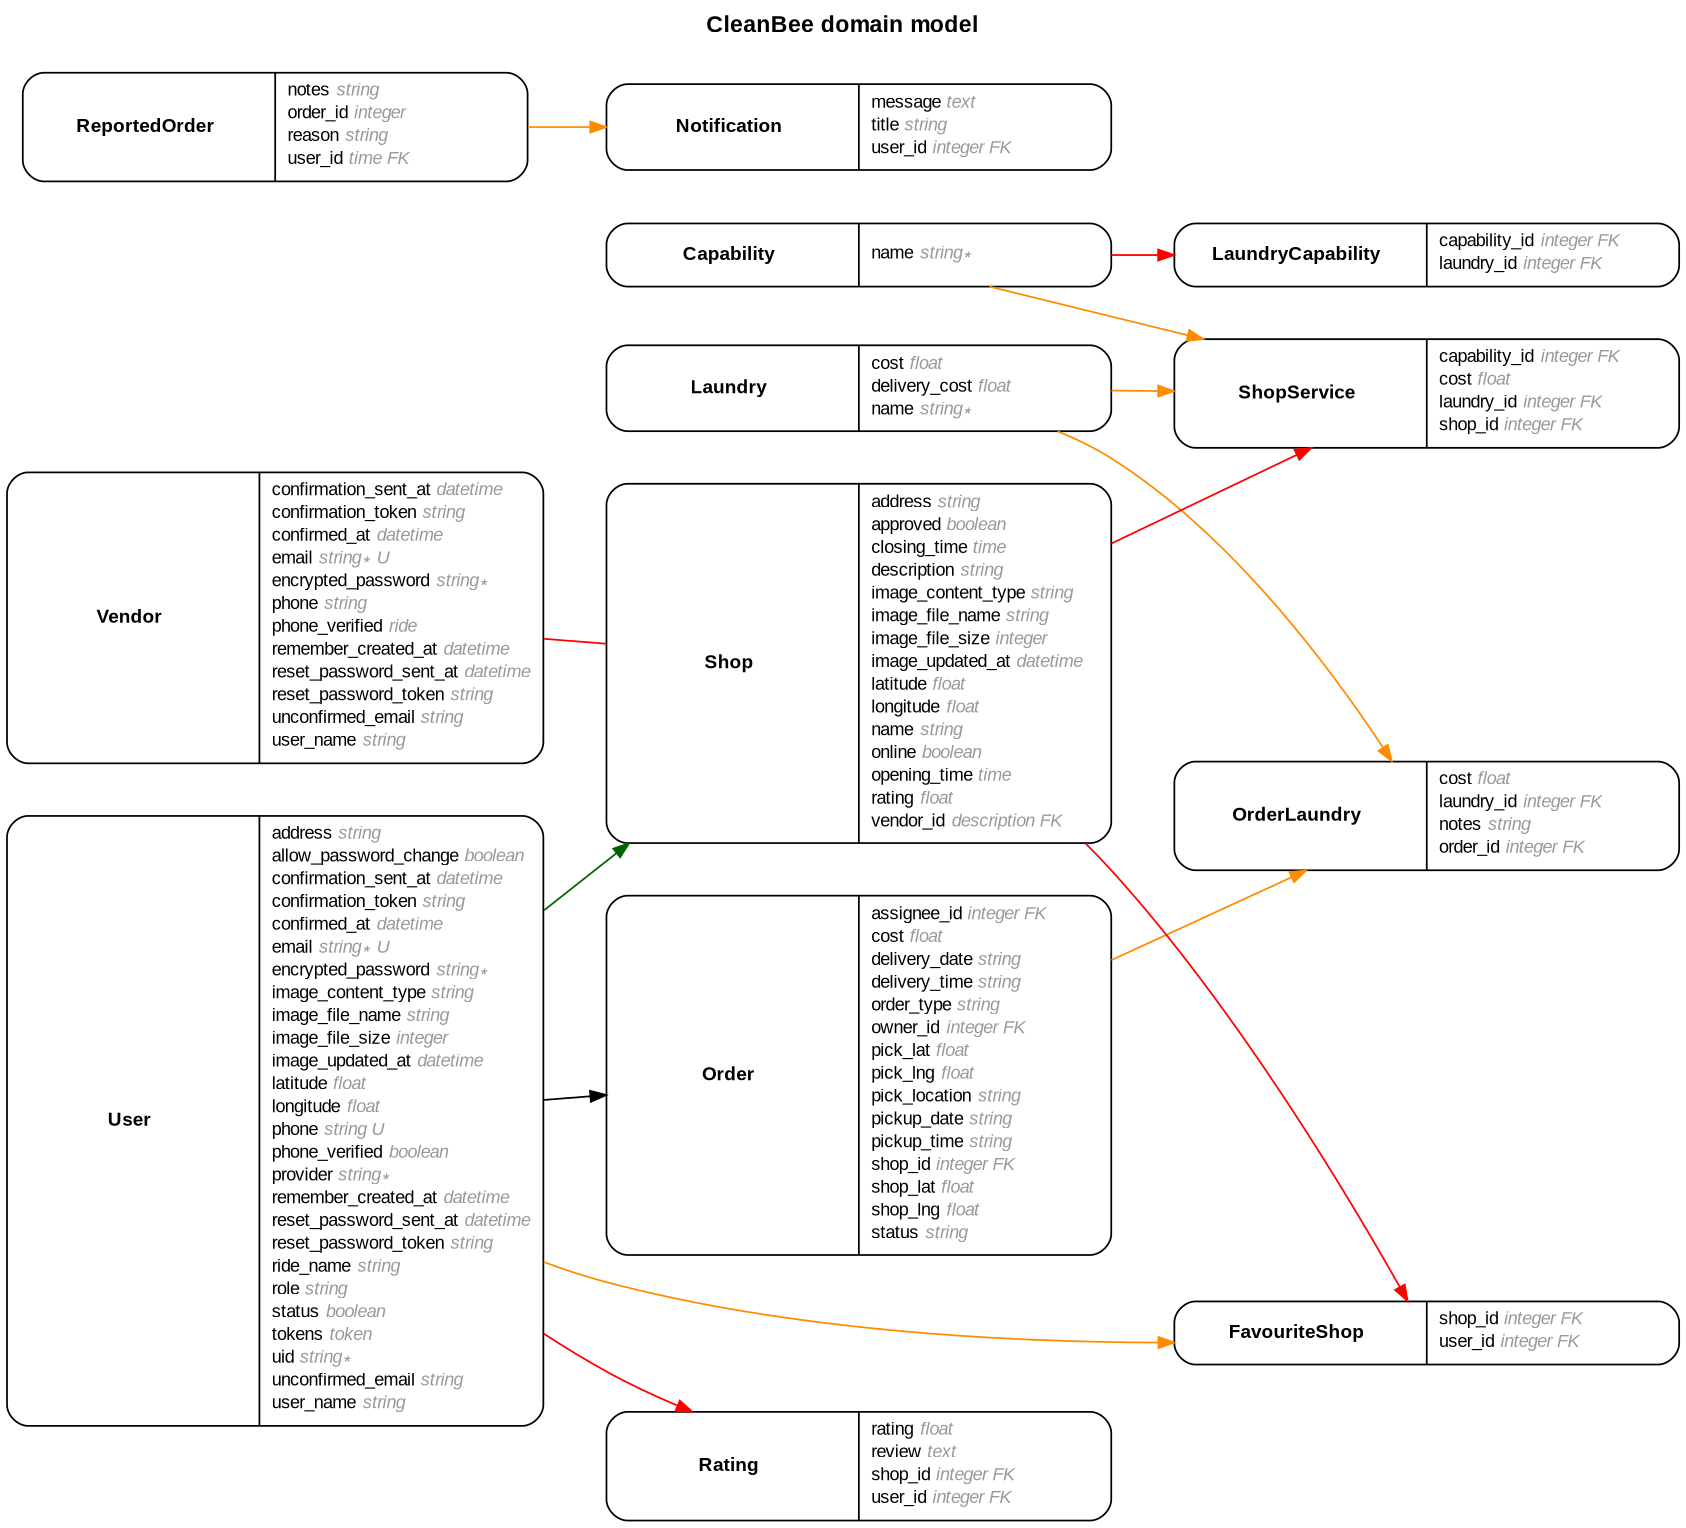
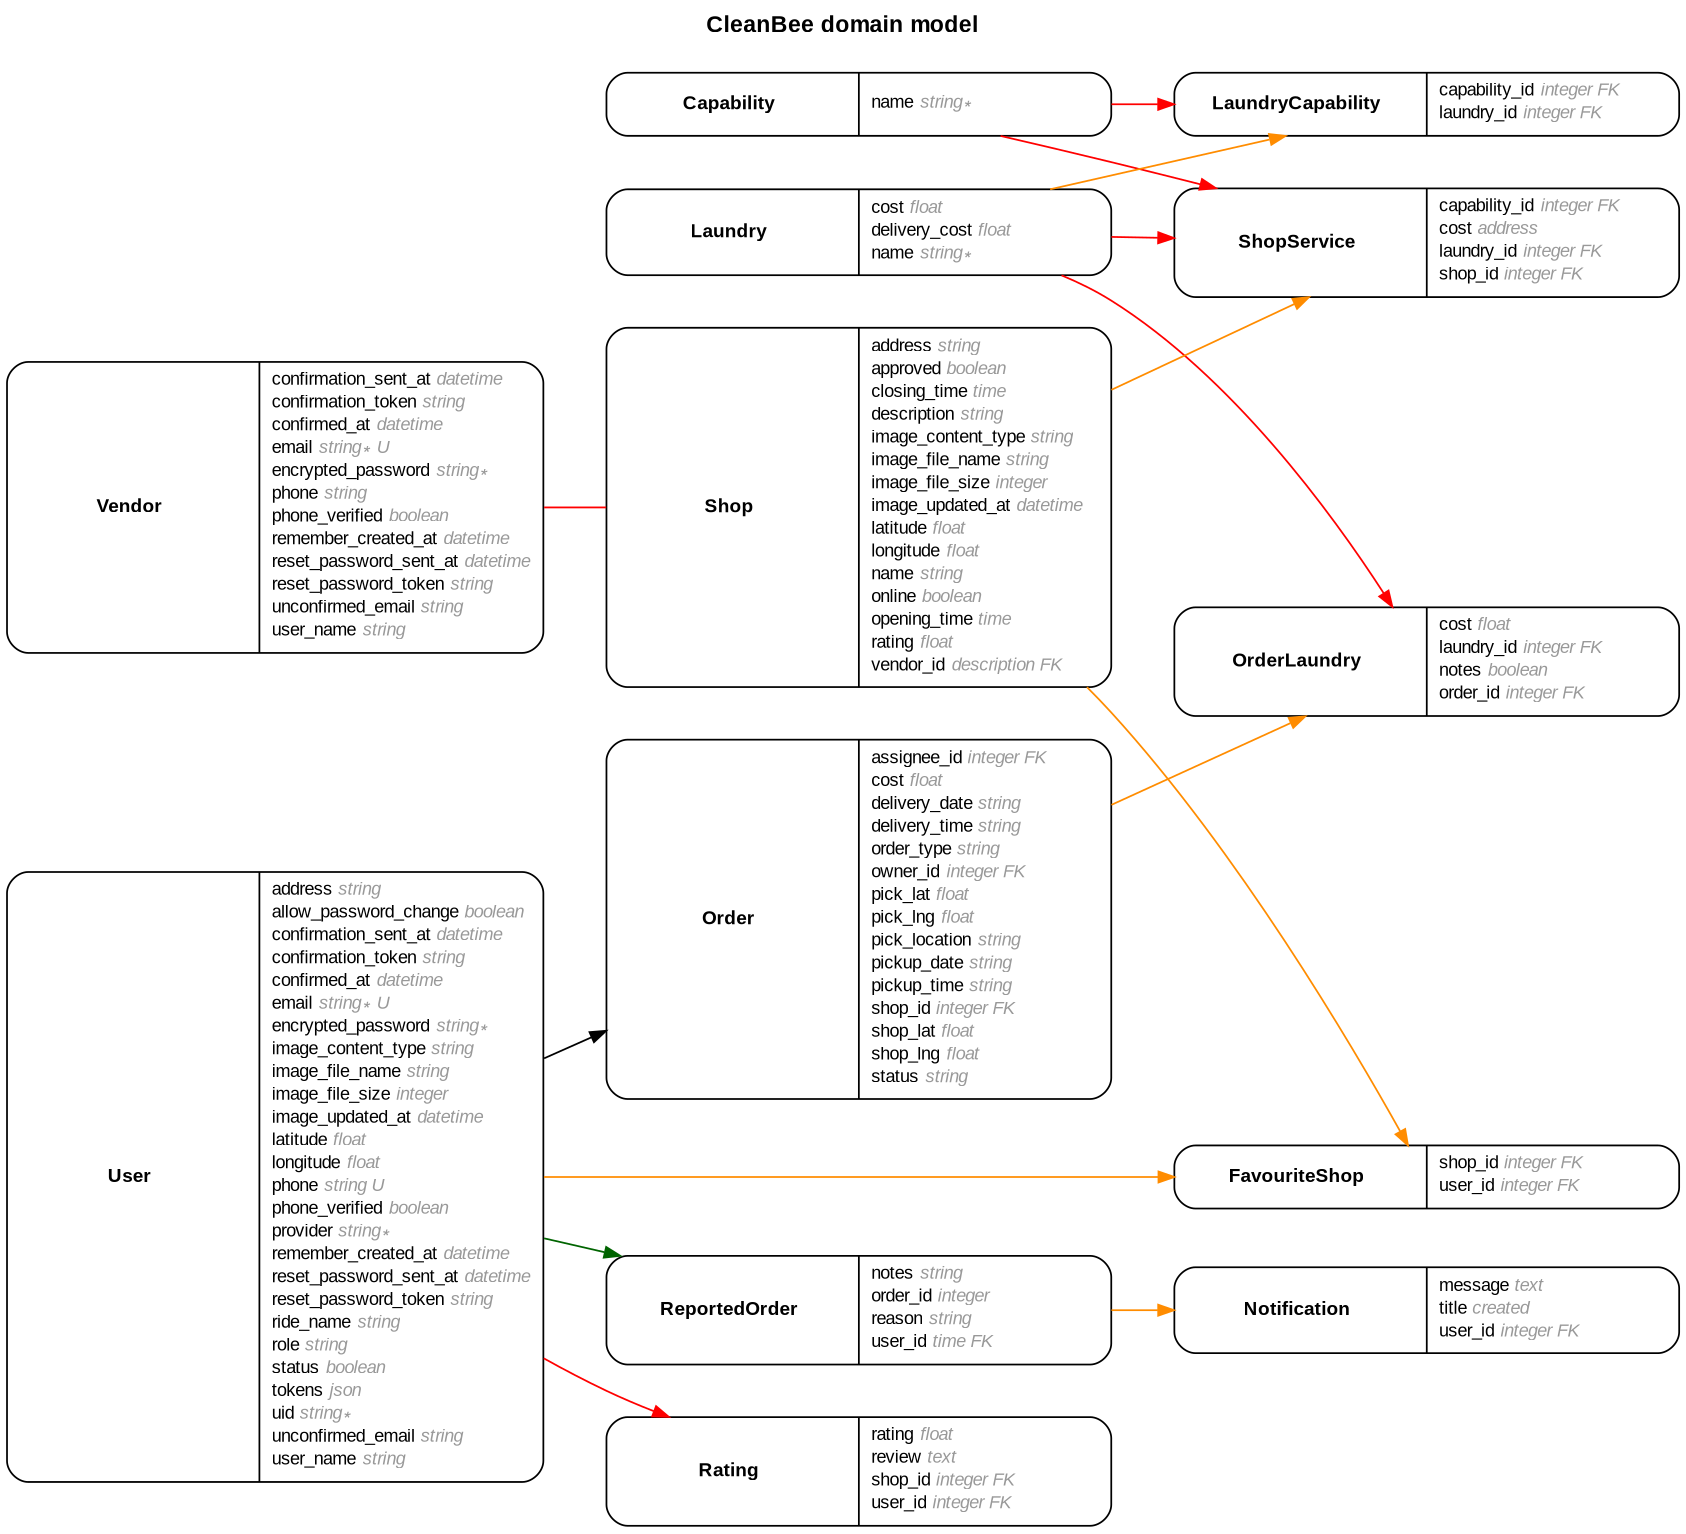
(926, 125) -> (1501, 1308)
none -> (1165, 163)
(1089, 311) -> (1101, 160)
(1494, 379) -> (1508, 229)
(1135, 391) -> (1135, 237)
(1204, 499) -> (1203, 347)
(1241, 567) -> (1243, 412)
(403, 627) -> (419, 516)
(1510, 825) -> (1518, 670)
(580, 882) -> (574, 1245)
(1256, 1056) -> (1257, 900)
(351, 1335) -> (346, 1391)
